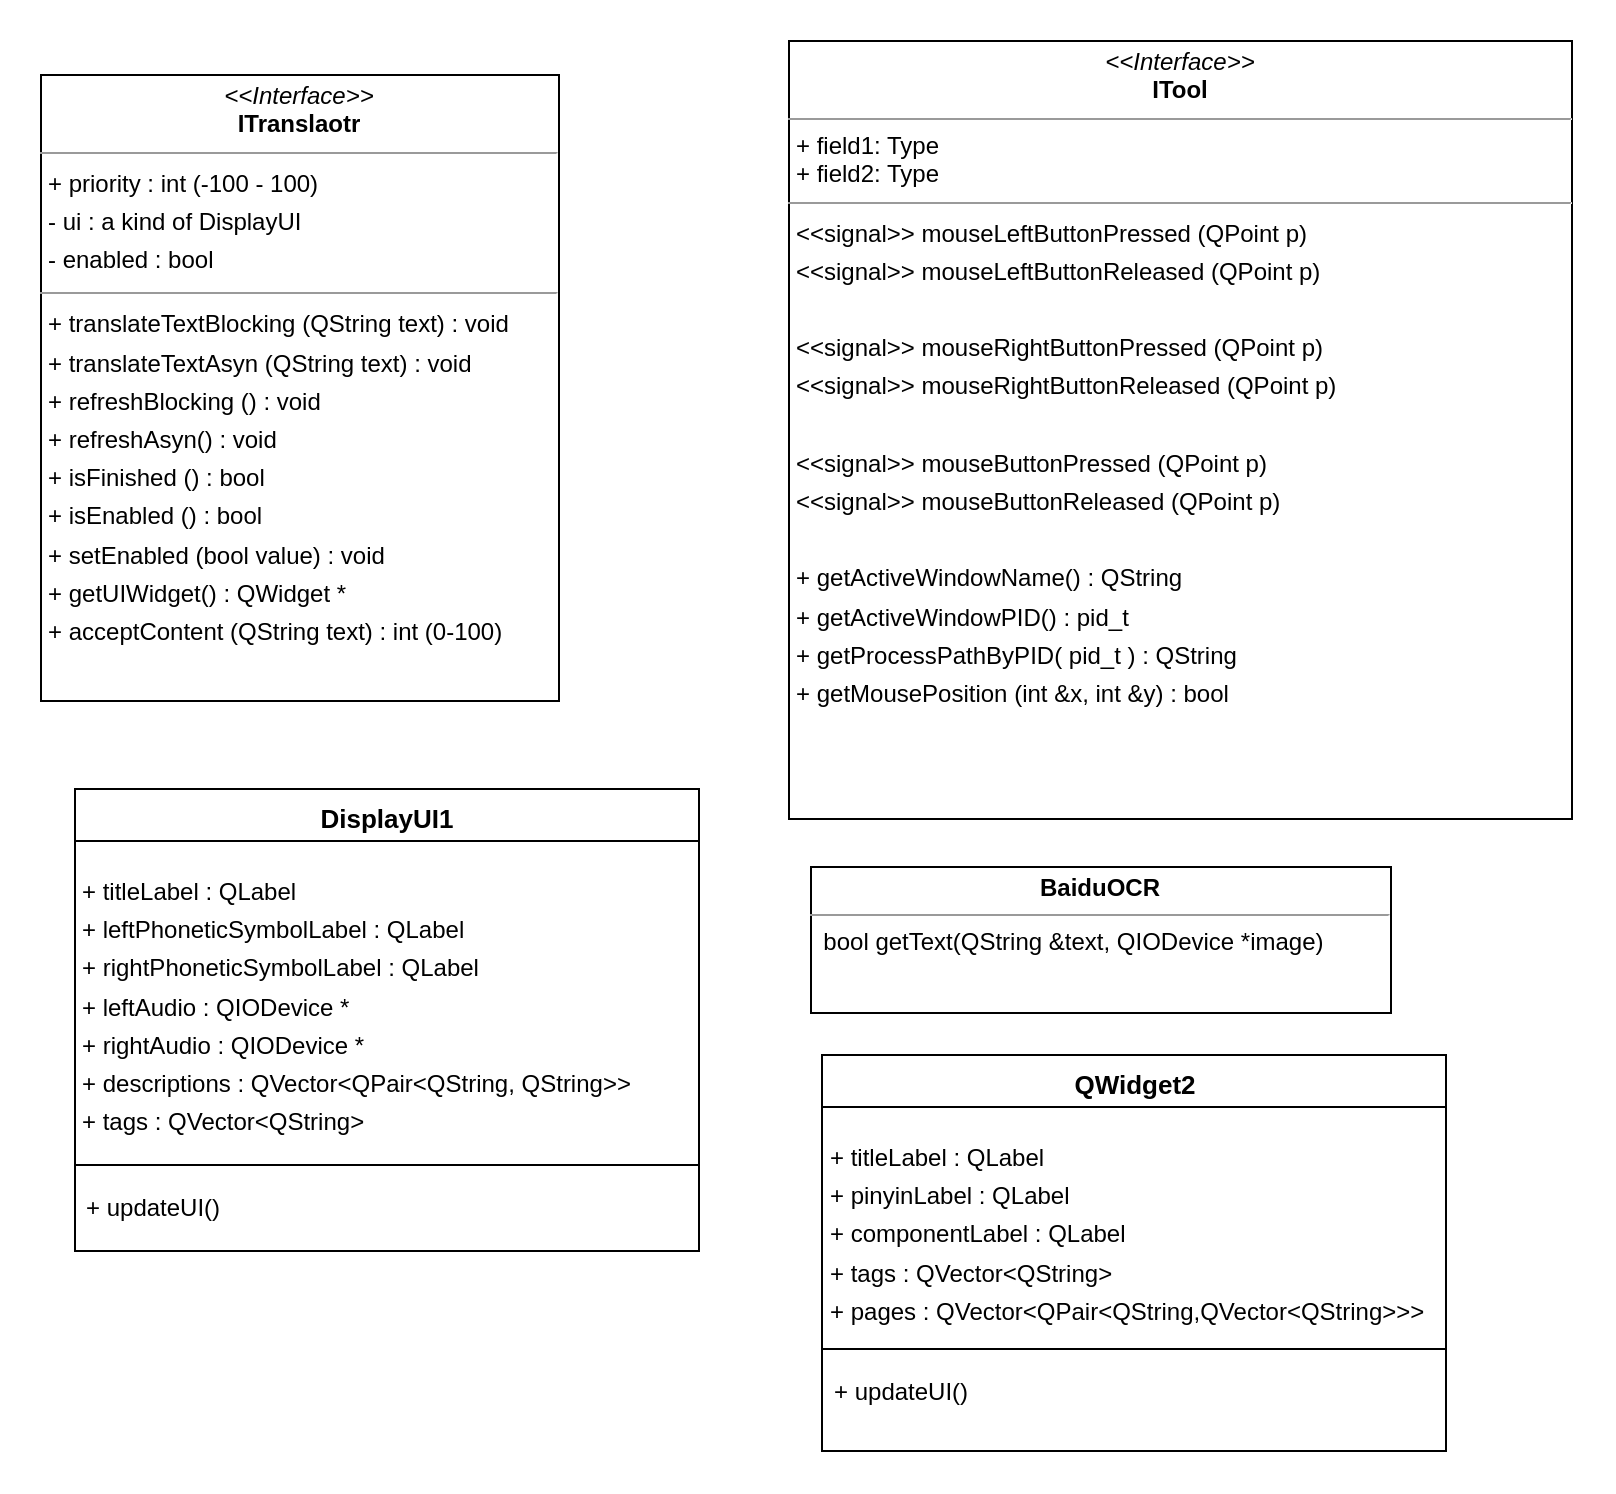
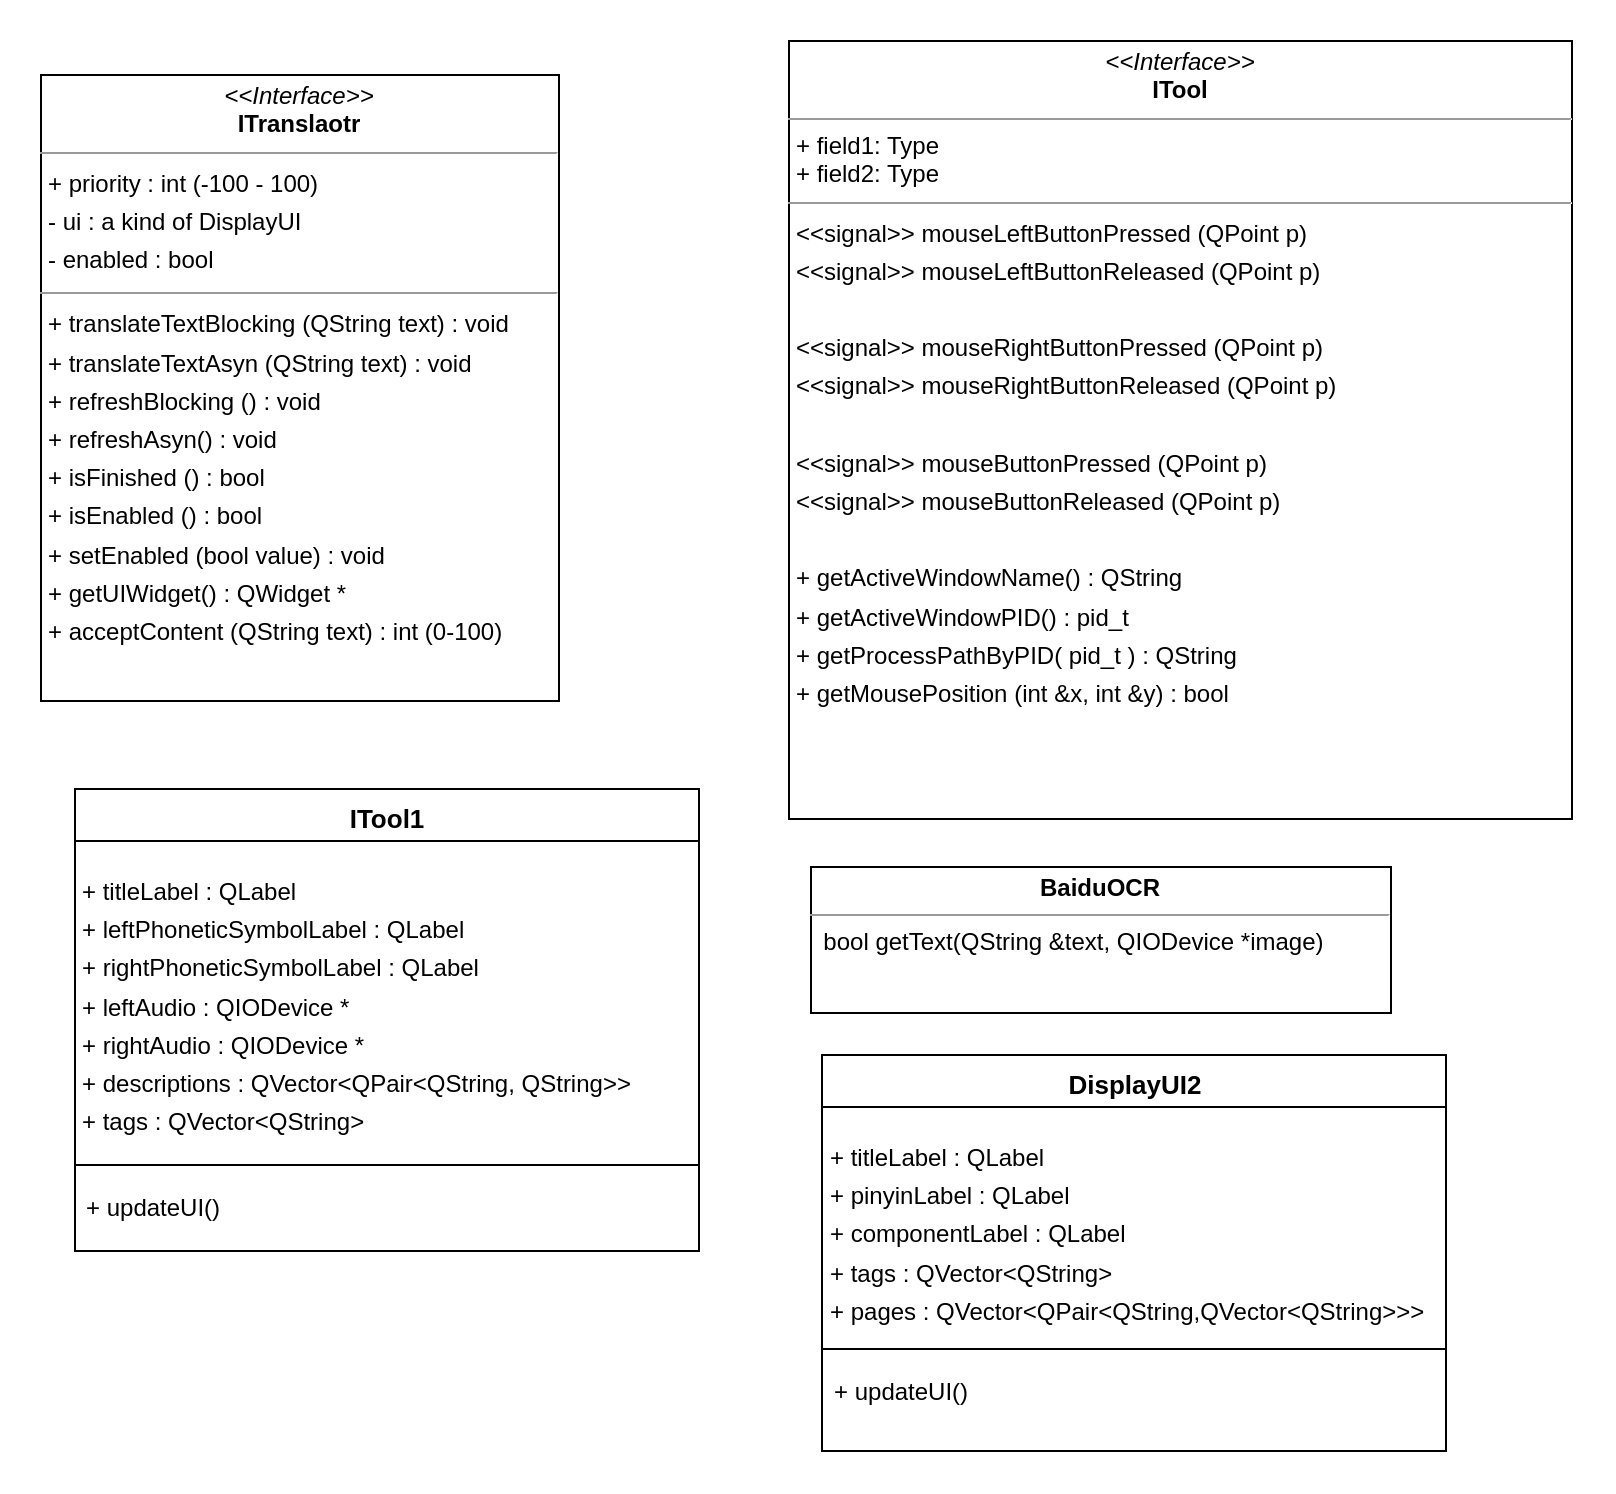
(388, 820) -> (388, 820)
(1136, 1086) -> (1136, 1086)
